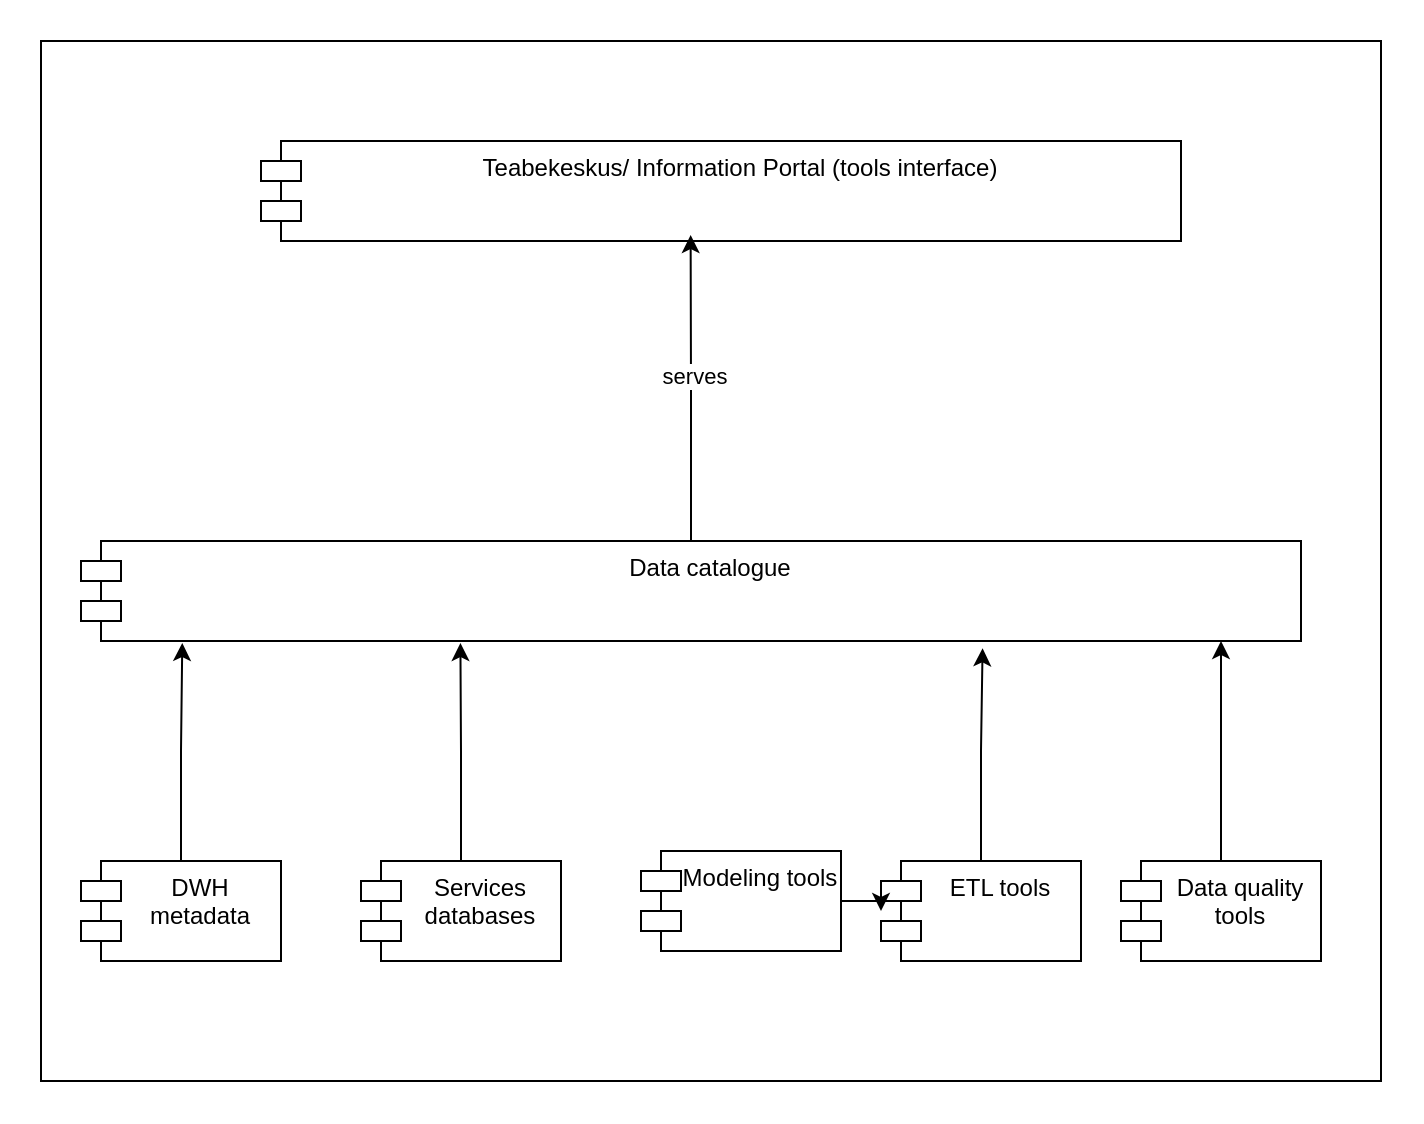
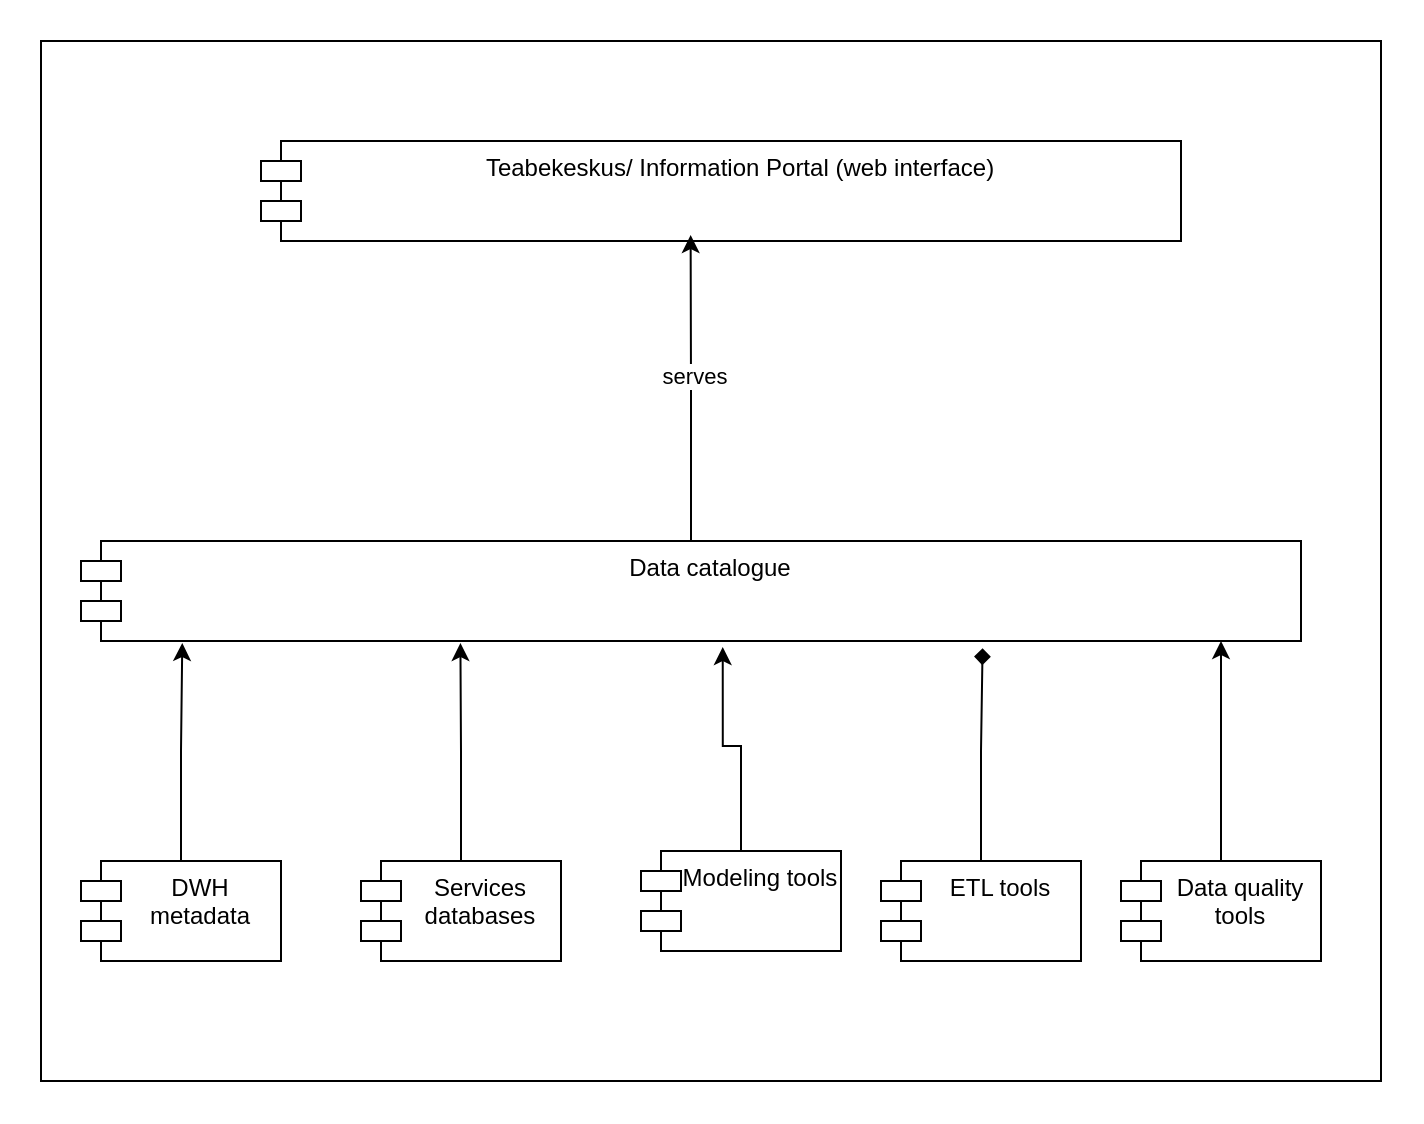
(741, 169) -> (741, 169)
(982, 663) -> (982, 665)
(862, 901) -> (741, 747)
